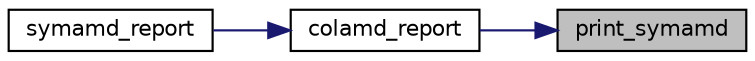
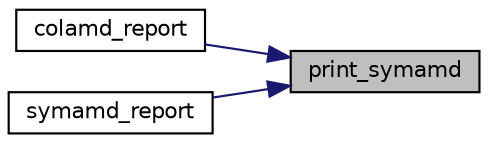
(241, 30) -> (241, 93)
